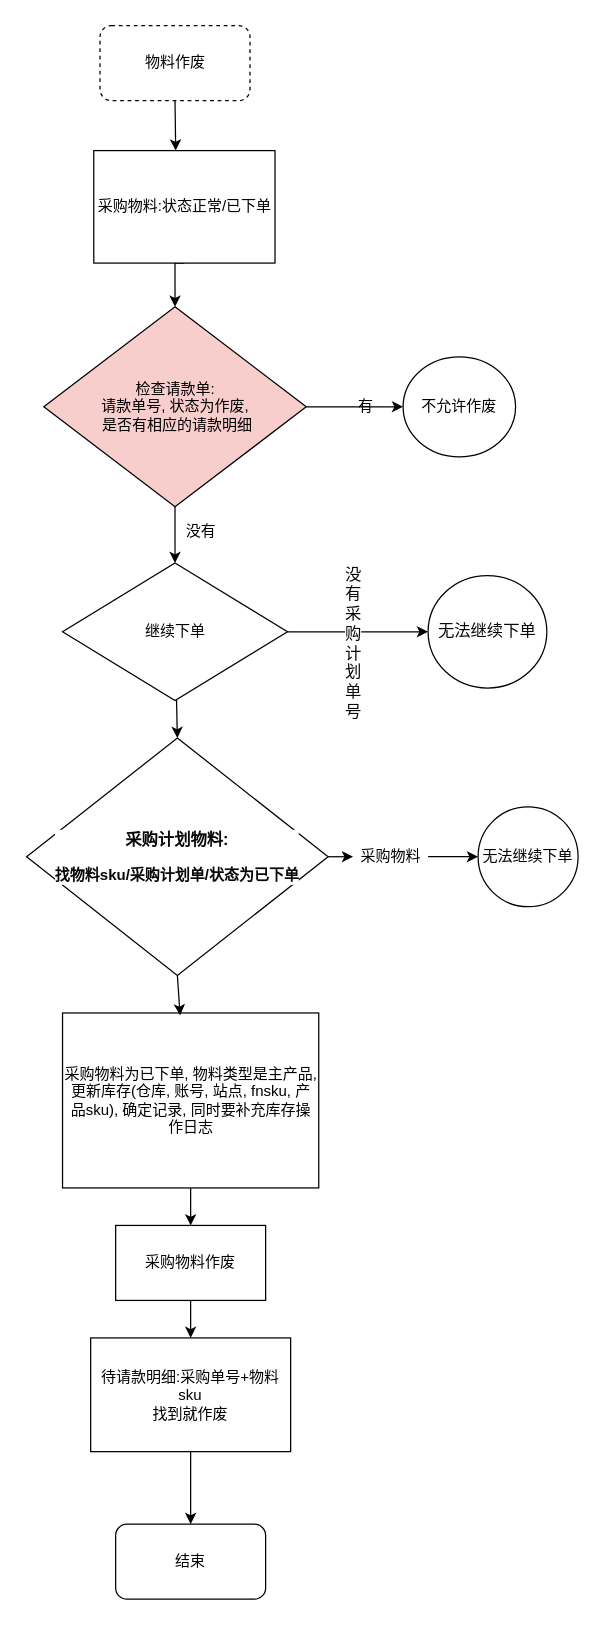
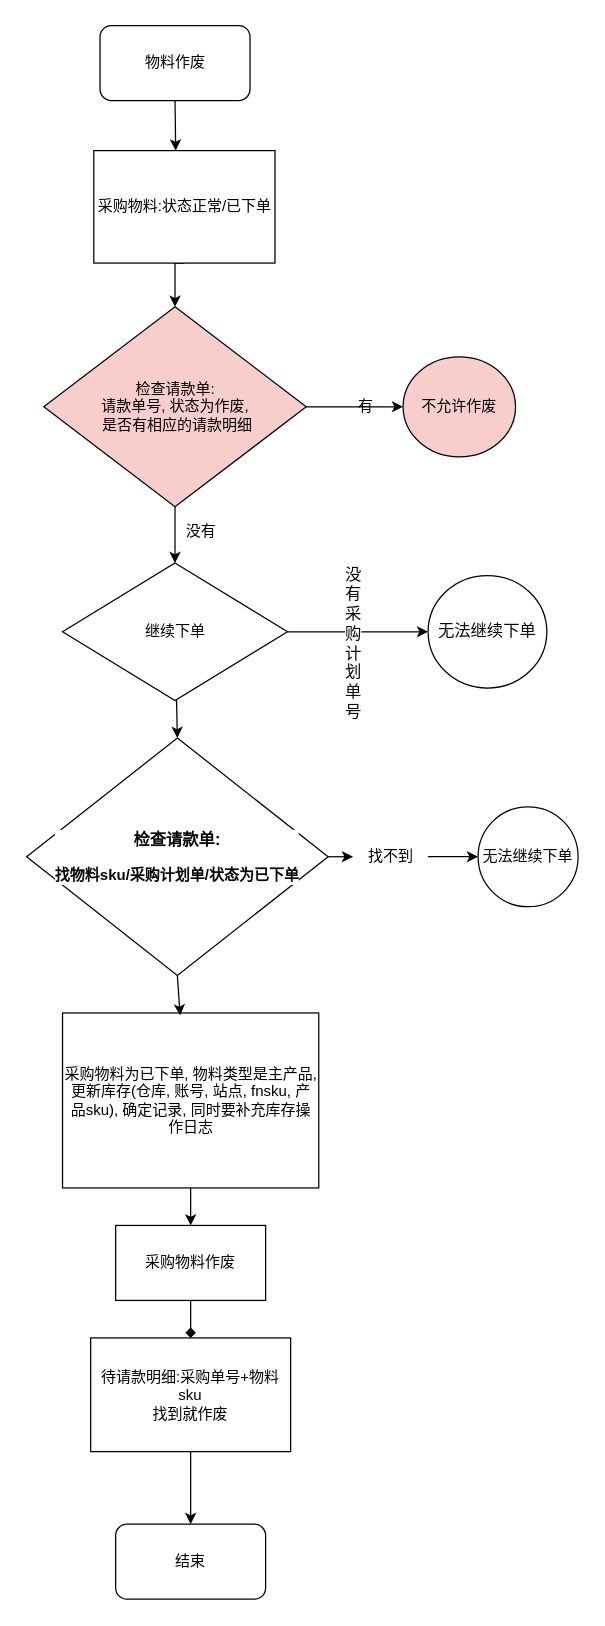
(175, 63) -> (175, 63)
(459, 407) -> (459, 407)
(178, 857) -> (178, 857)
(391, 857) -> (391, 857)
(191, 1328) -> (191, 1327)
